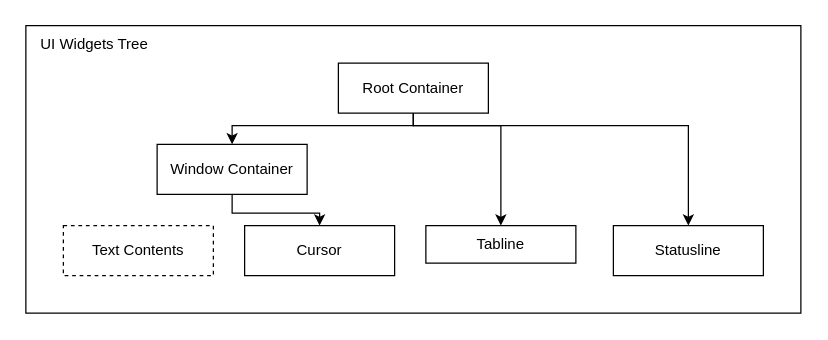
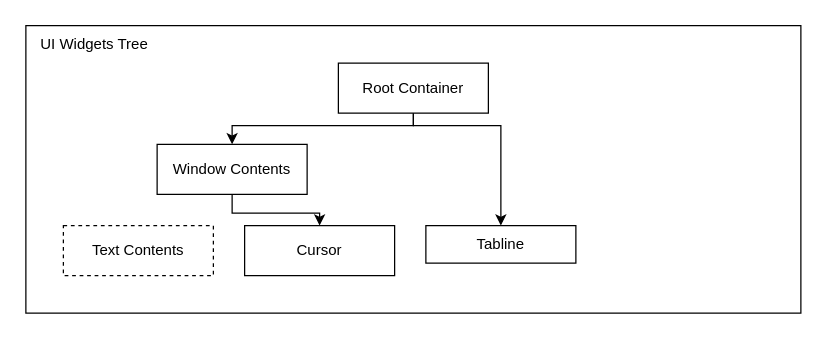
(641, 126) -> none
(232, 169) -> (232, 169)
(688, 251) -> none
